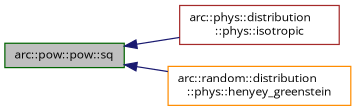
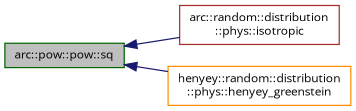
(259, 25) -> (259, 25)
(259, 86) -> (259, 86)
